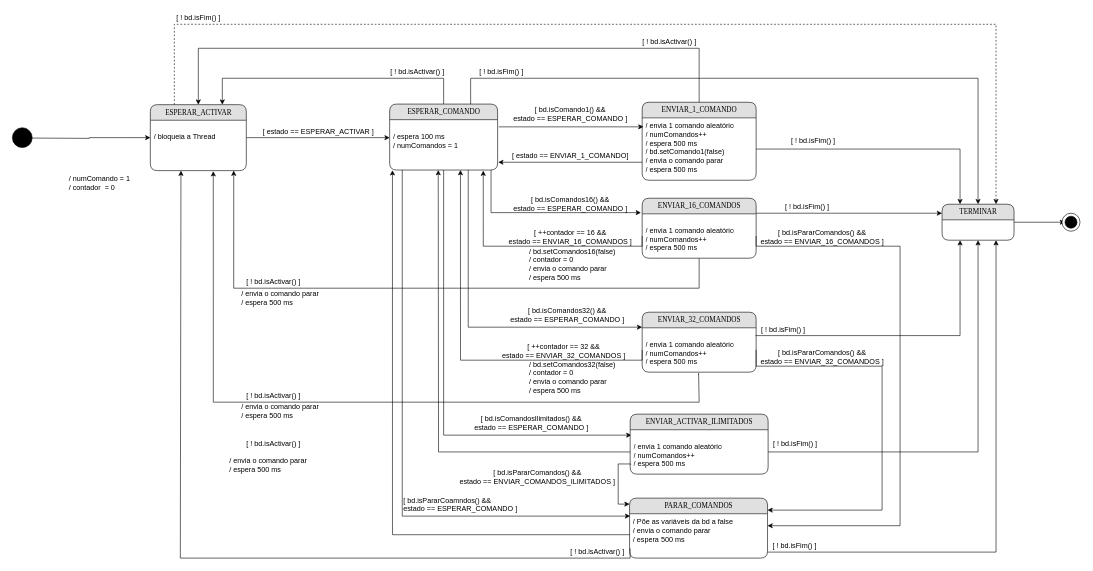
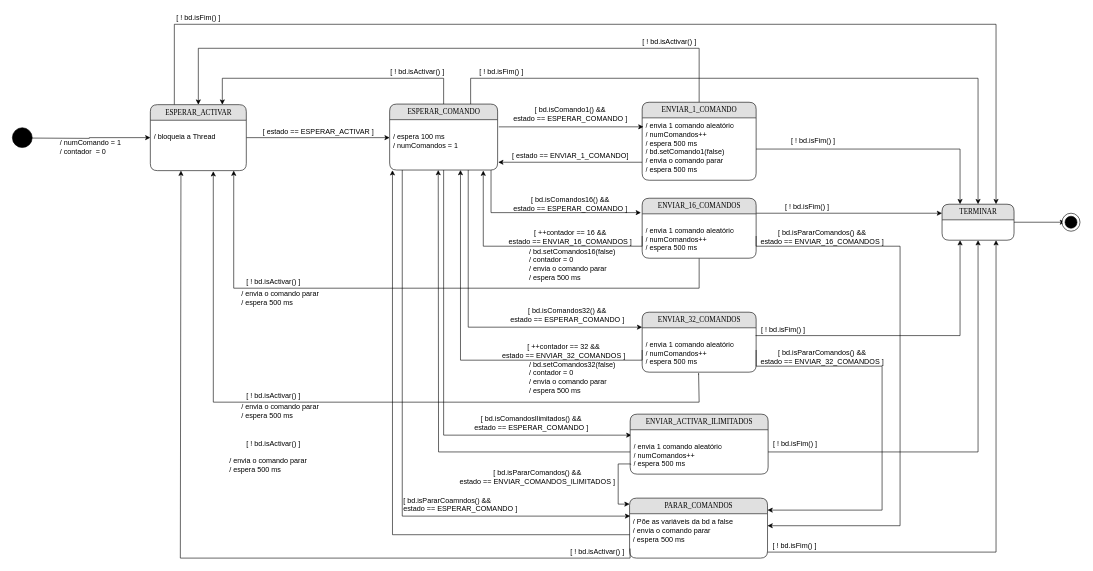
(633, 24) -> (633, 24)
(99, 183) -> (90, 147)
